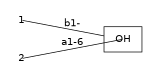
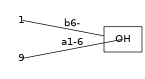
(72, 24) -> (72, 24)
(22, 58) -> (22, 58)
